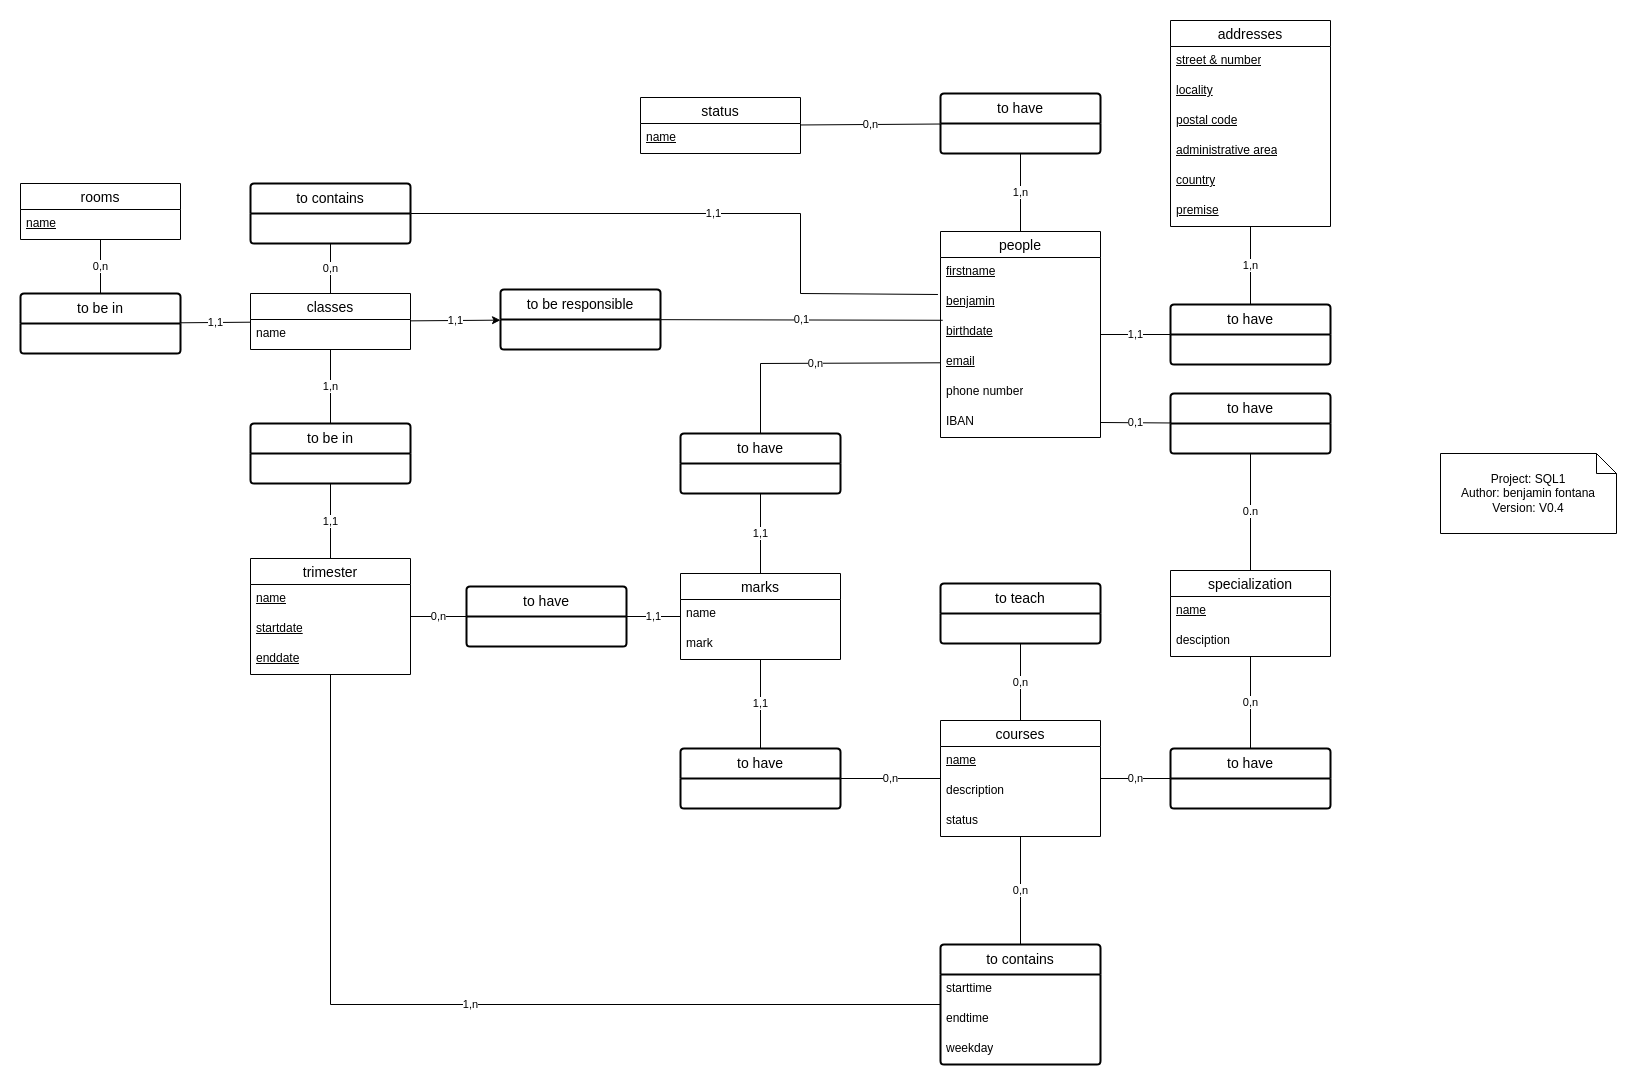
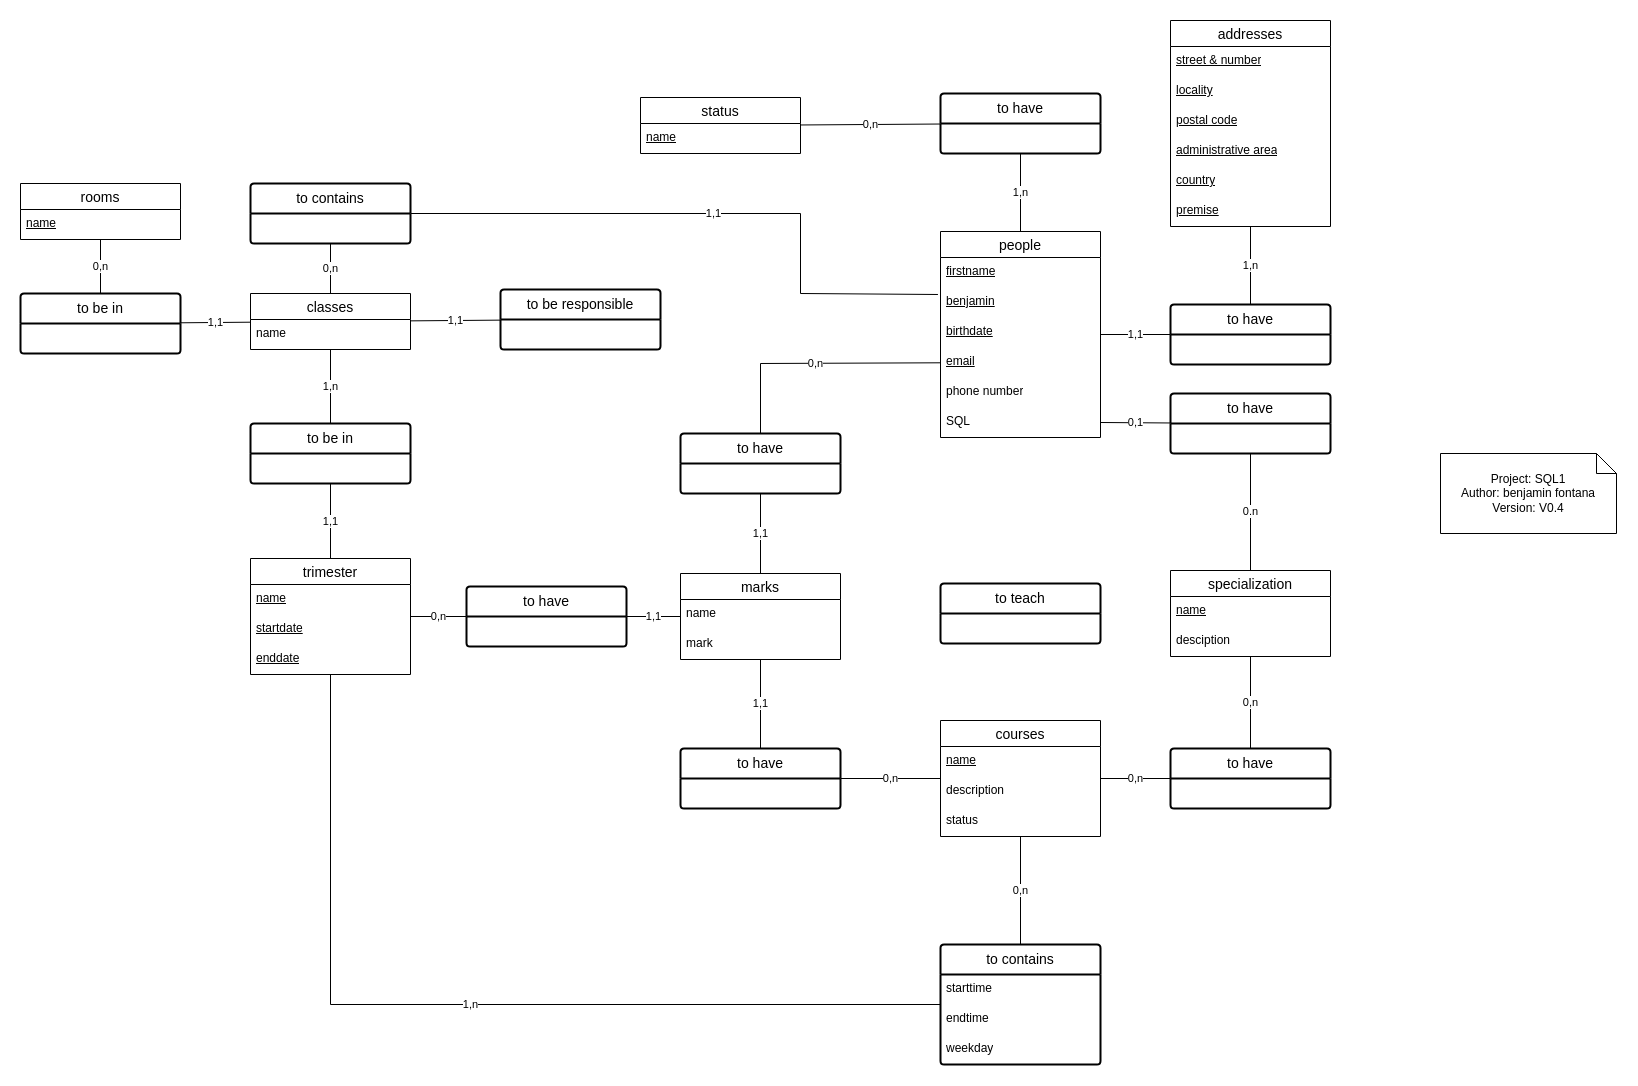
(492, 320) -> (494, 320)
(803, 320) -> none
(960, 422) -> (957, 422)
(1021, 684) -> none
